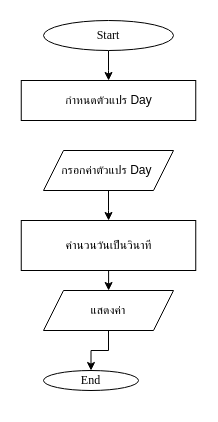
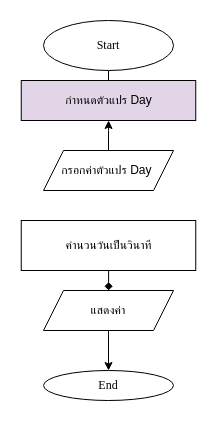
(109, 36) -> (109, 46)
(109, 101) -> (109, 101)
(109, 202) -> (109, 140)
(109, 282) -> (109, 281)
(91, 381) -> (109, 386)
